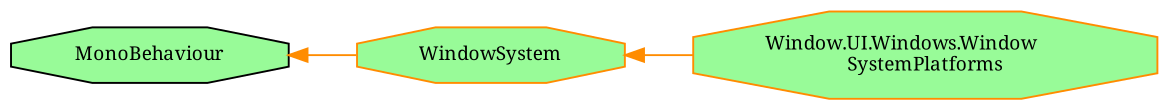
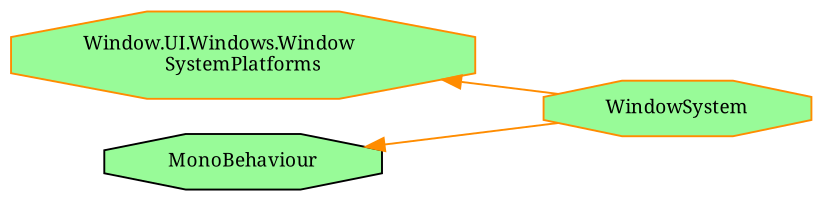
(669, 55) -> (510, 88)
